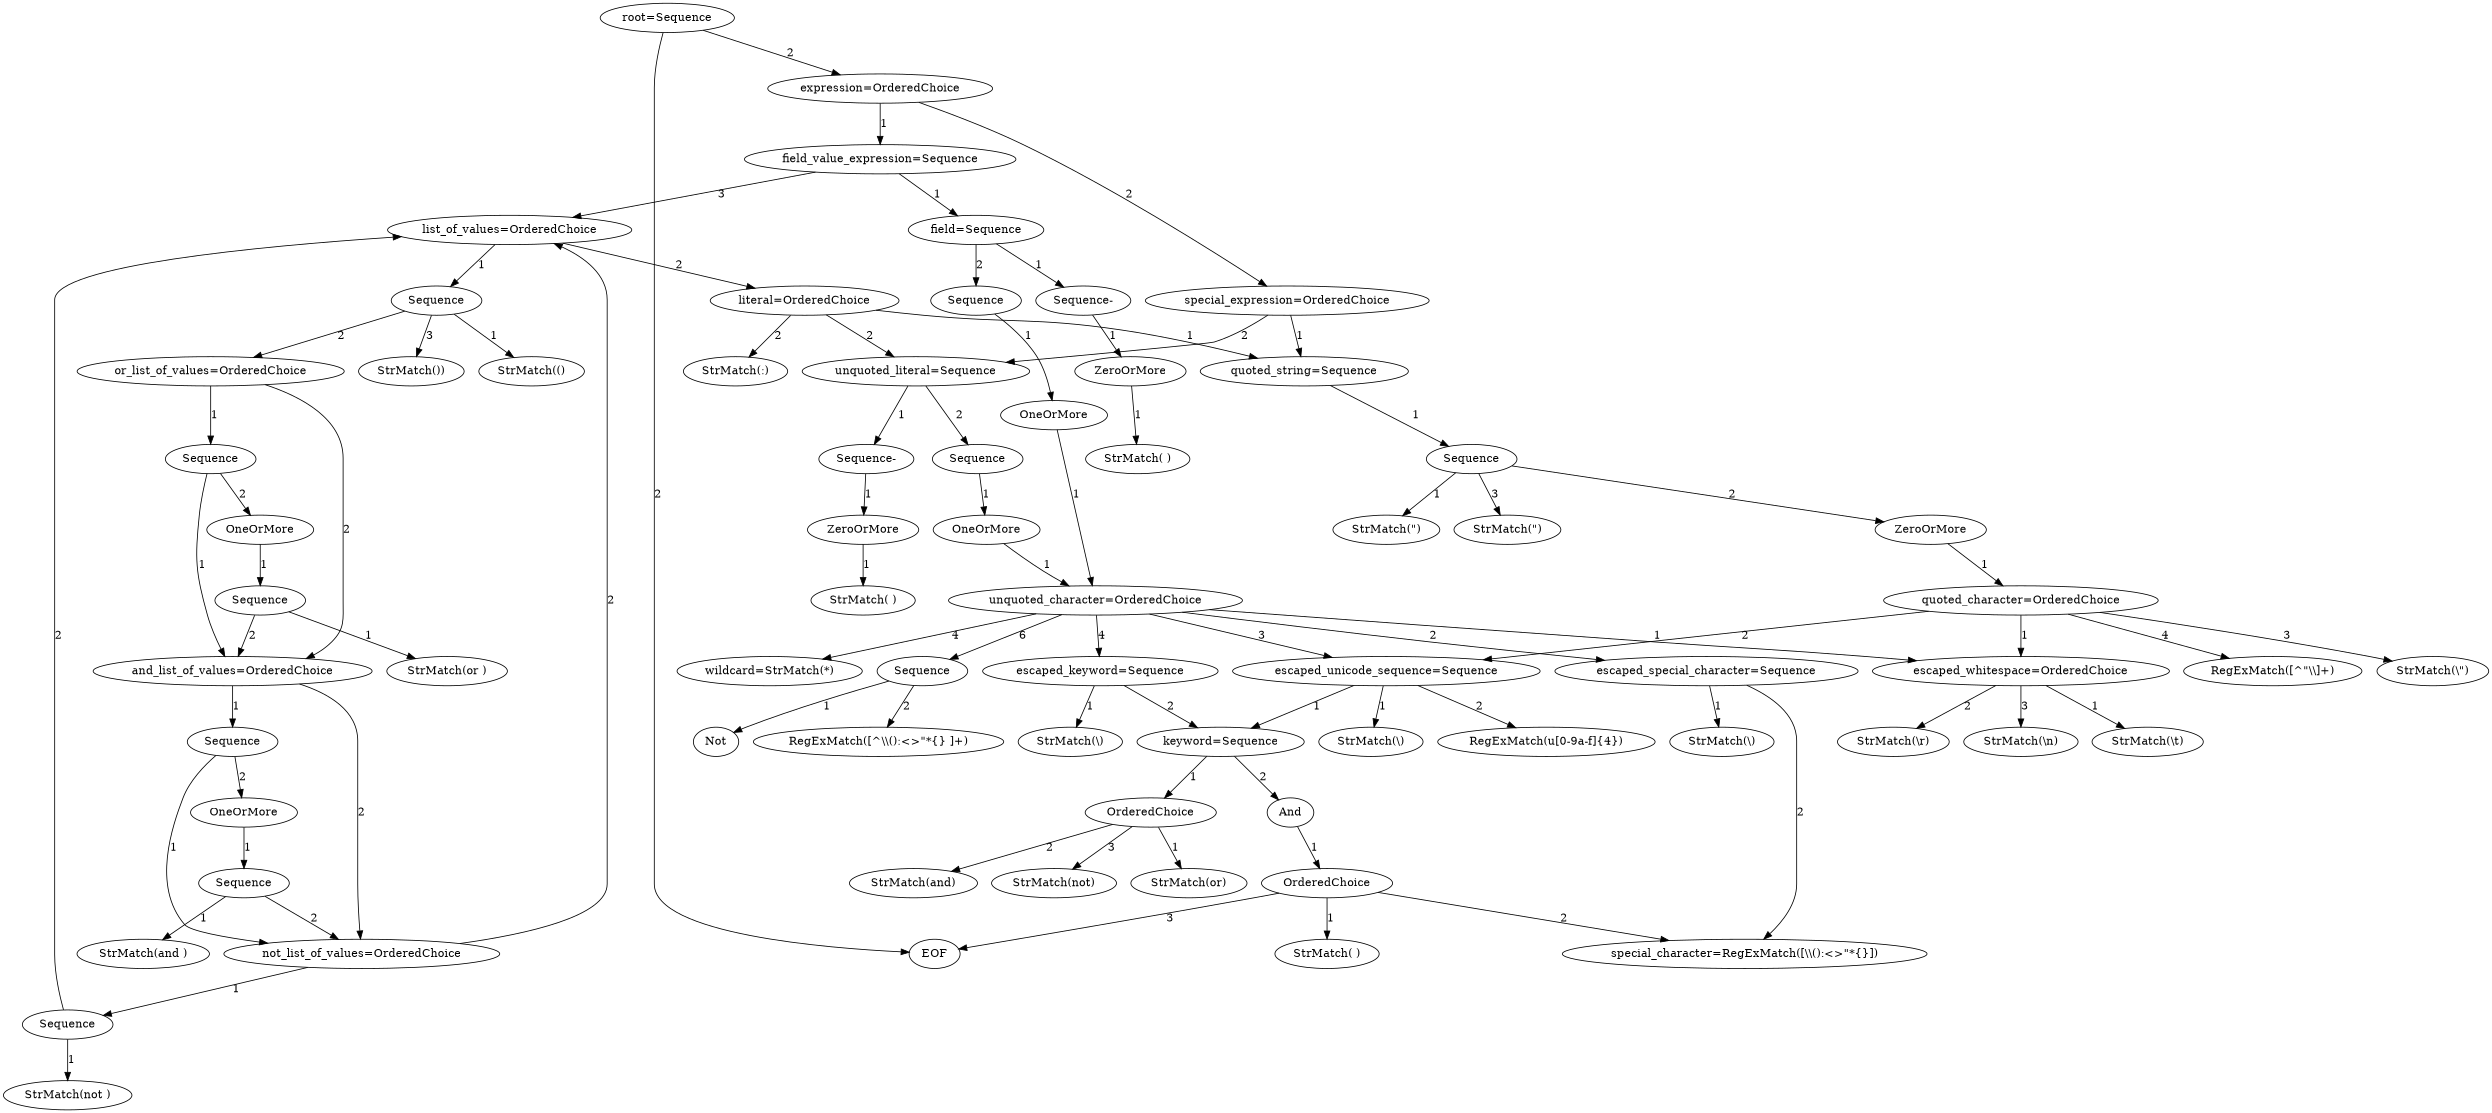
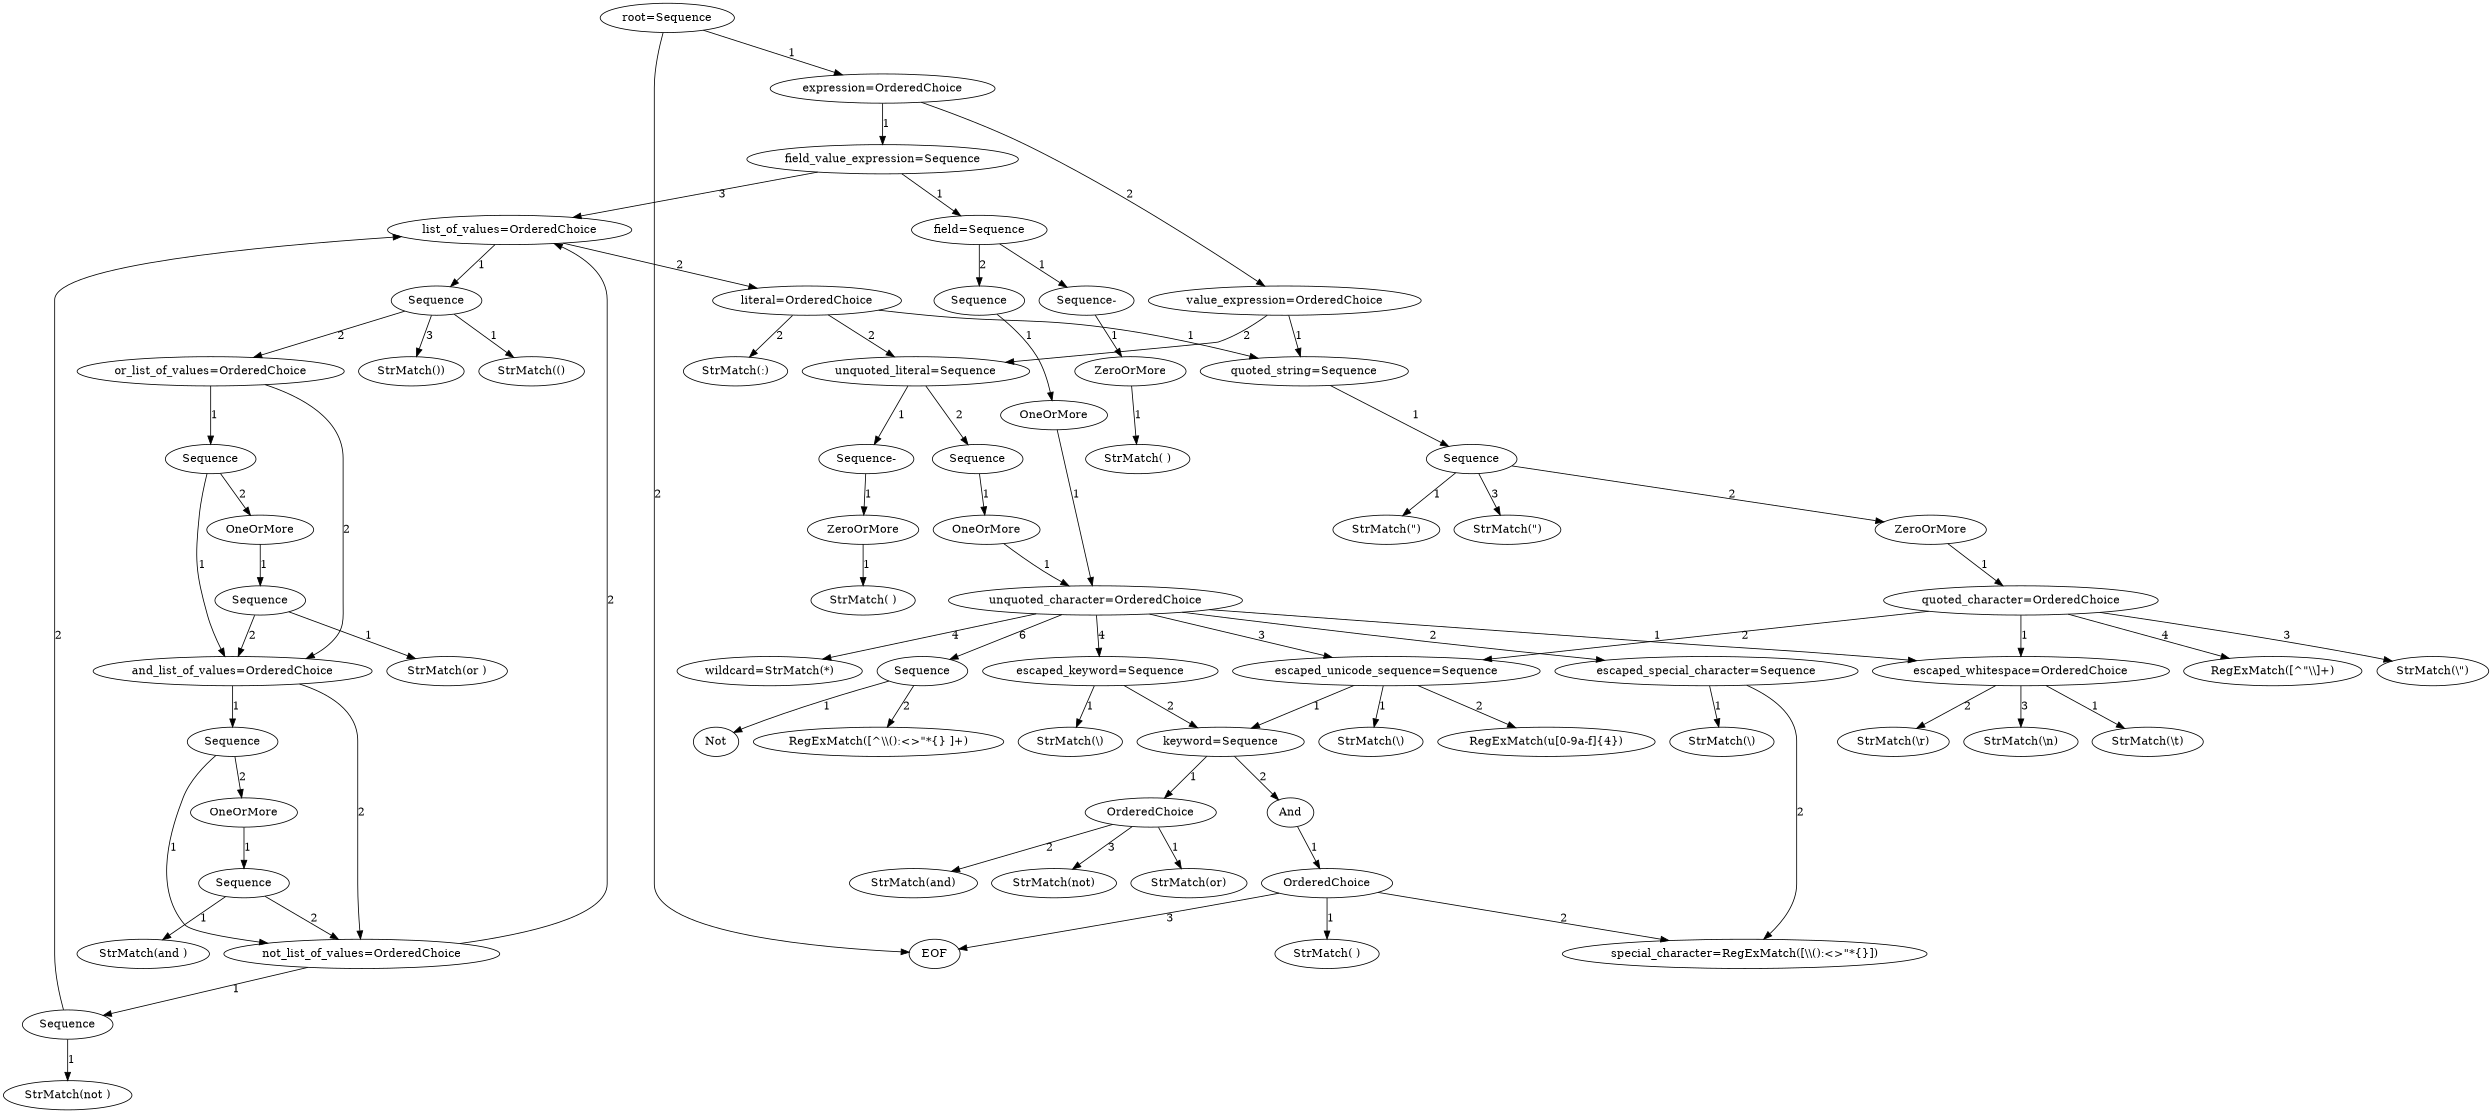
(791, 53) -> (792, 53)
(1287, 301) -> (1285, 301)
